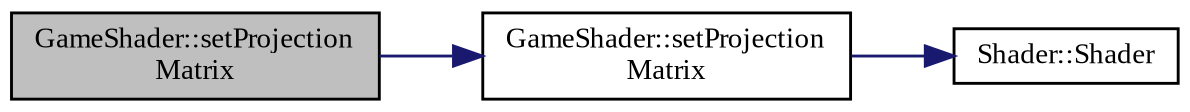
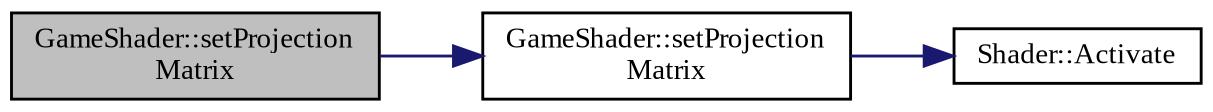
(1066, 56) -> (1078, 56)
